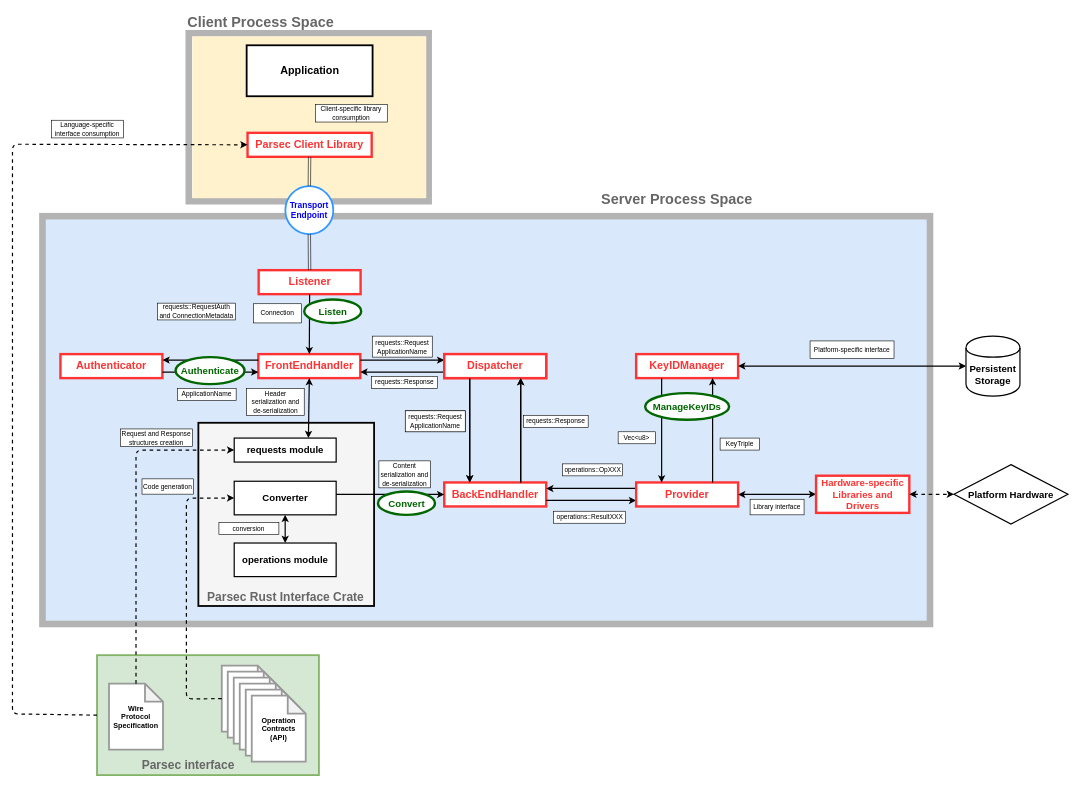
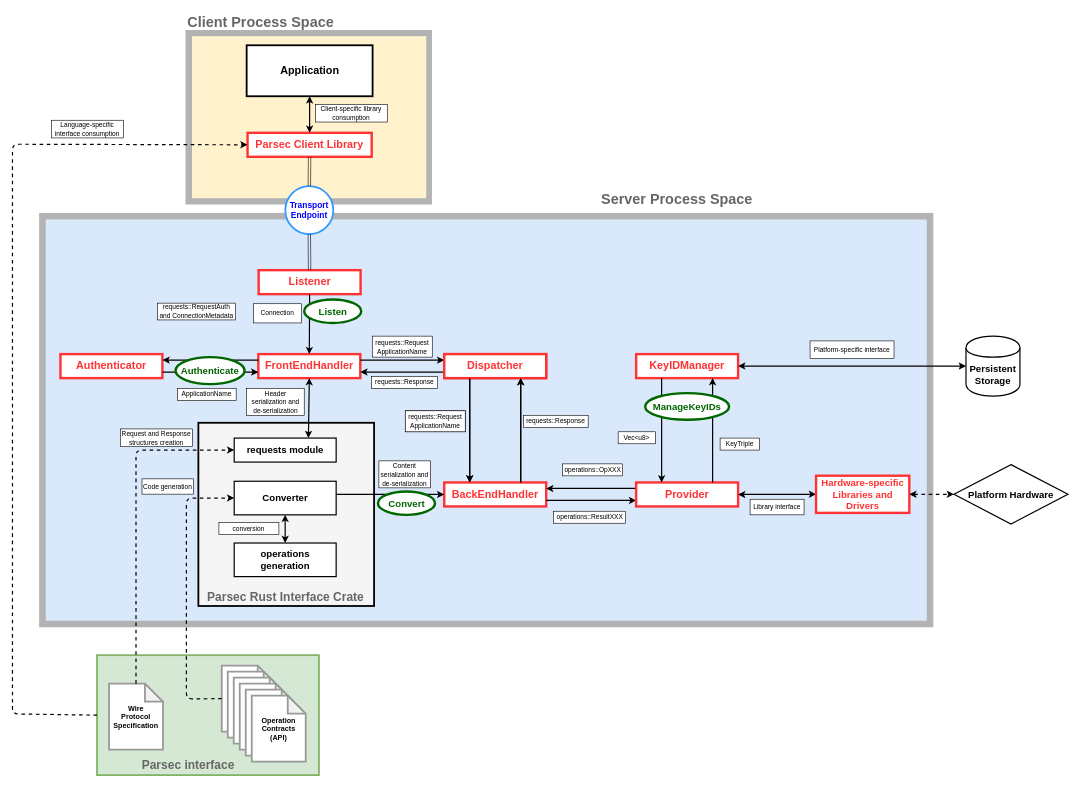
none -> (310, 115)
(285, 560) -> (285, 560)
